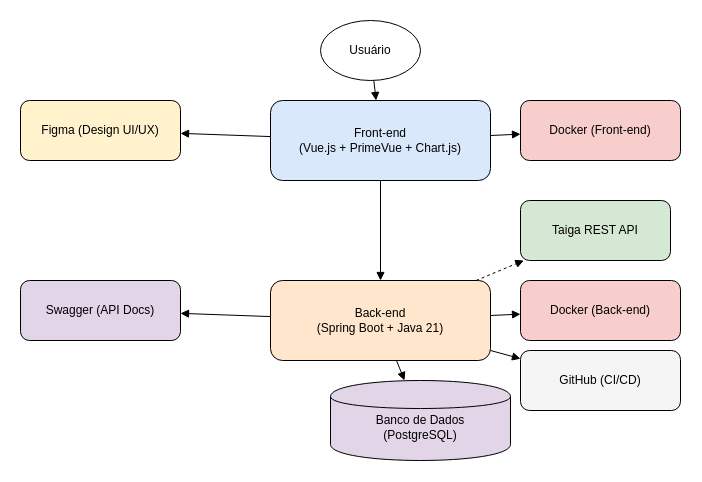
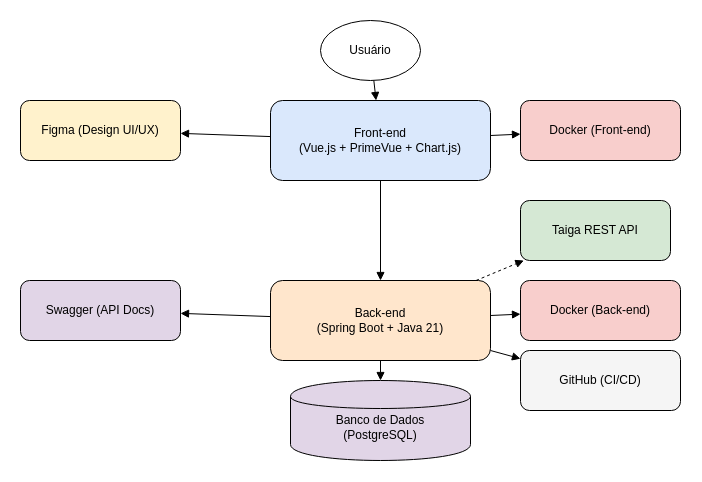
(421, 421) -> (381, 421)
